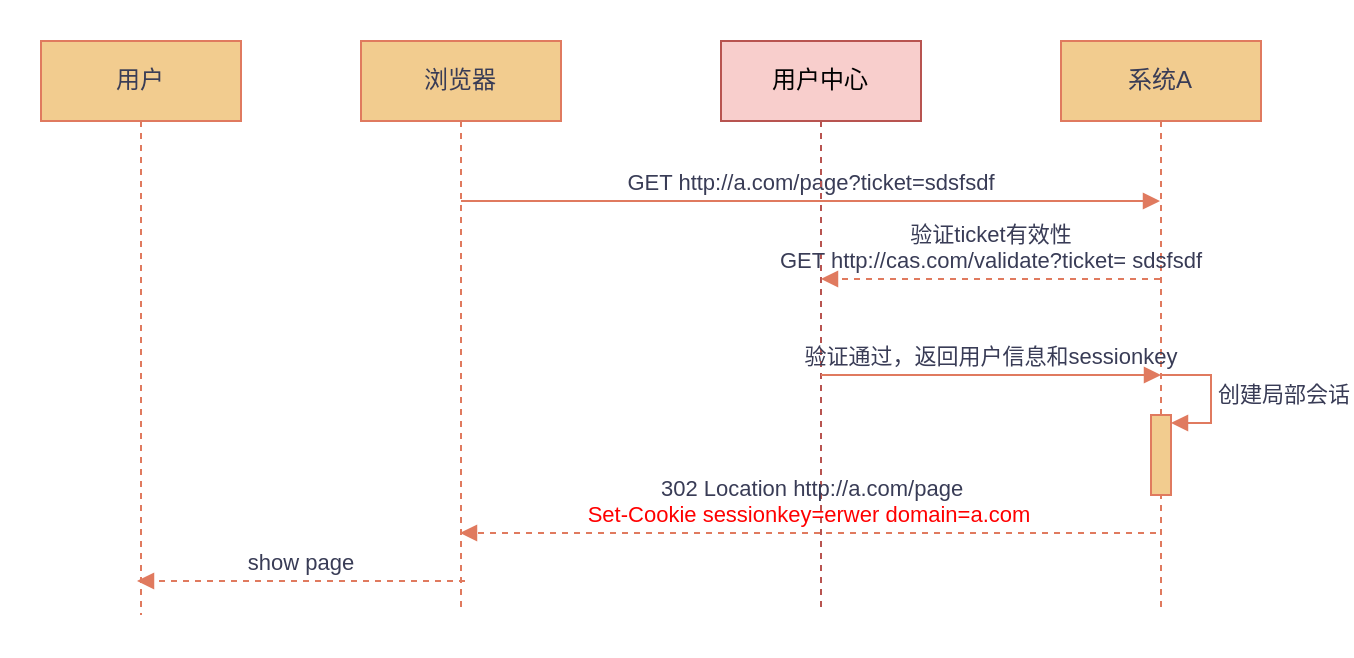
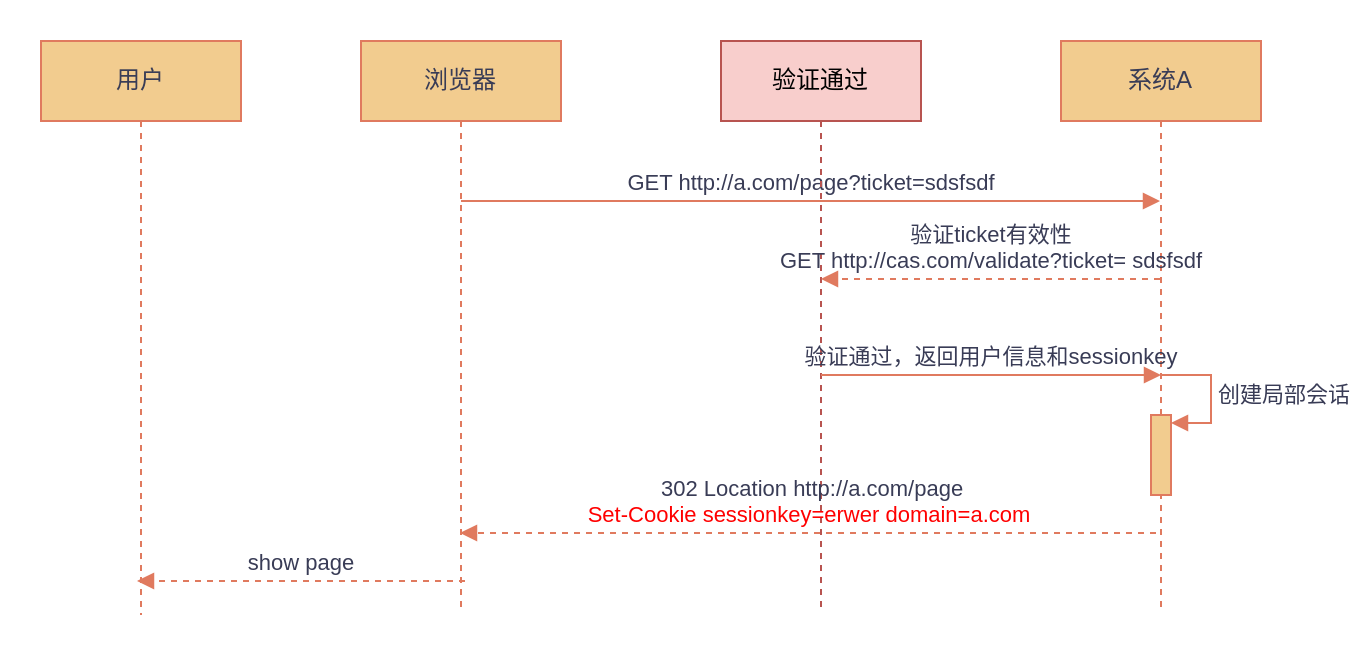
(821, 81) -> (821, 81)
